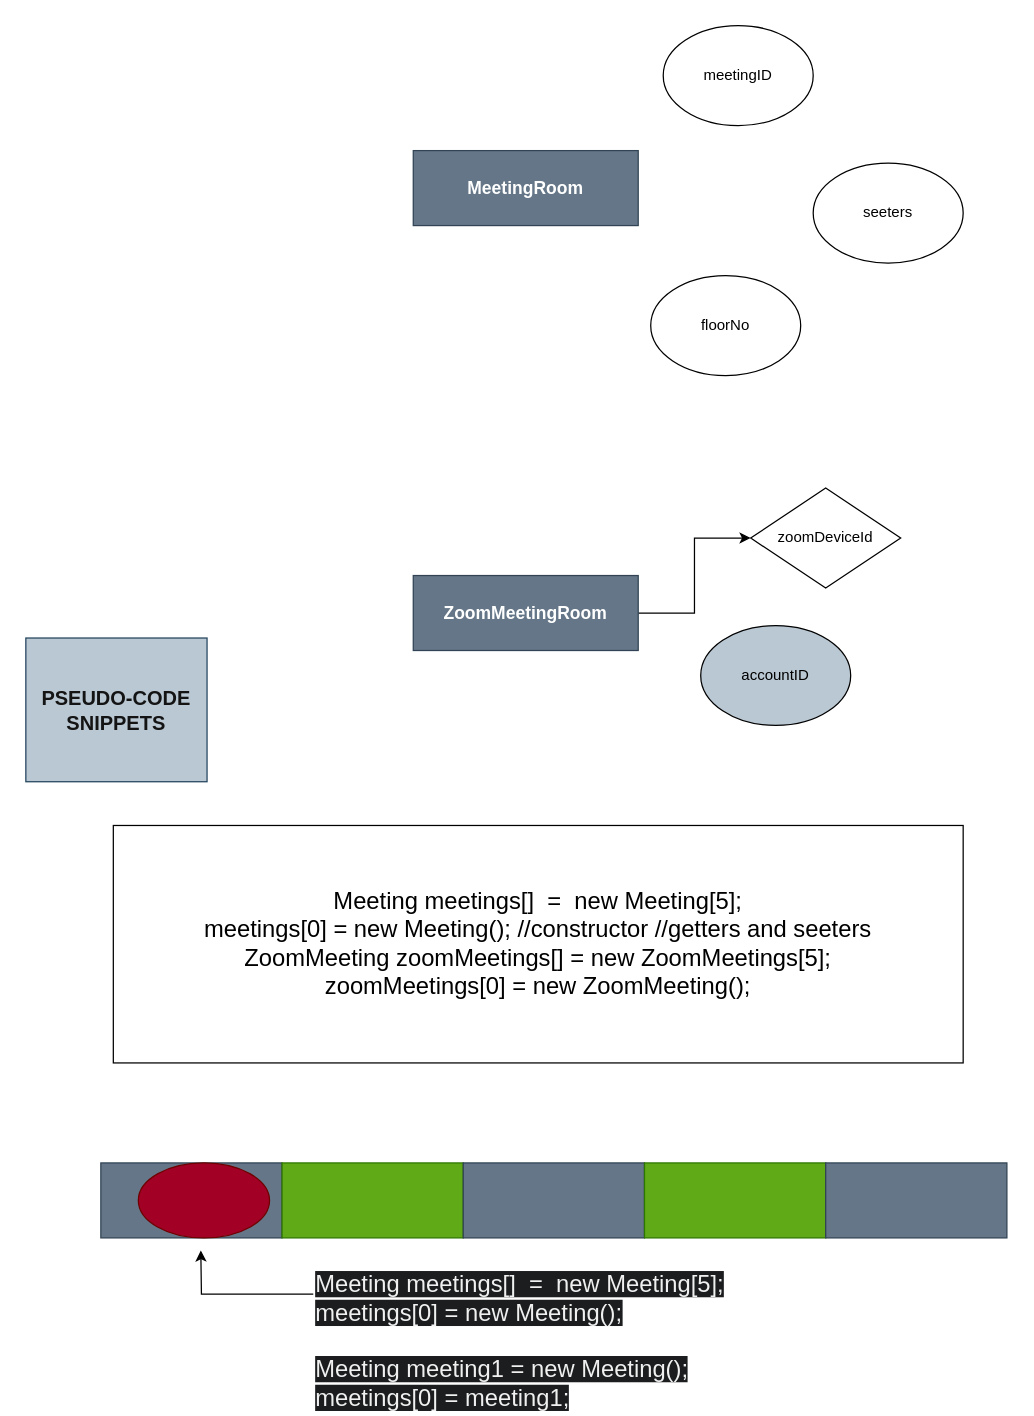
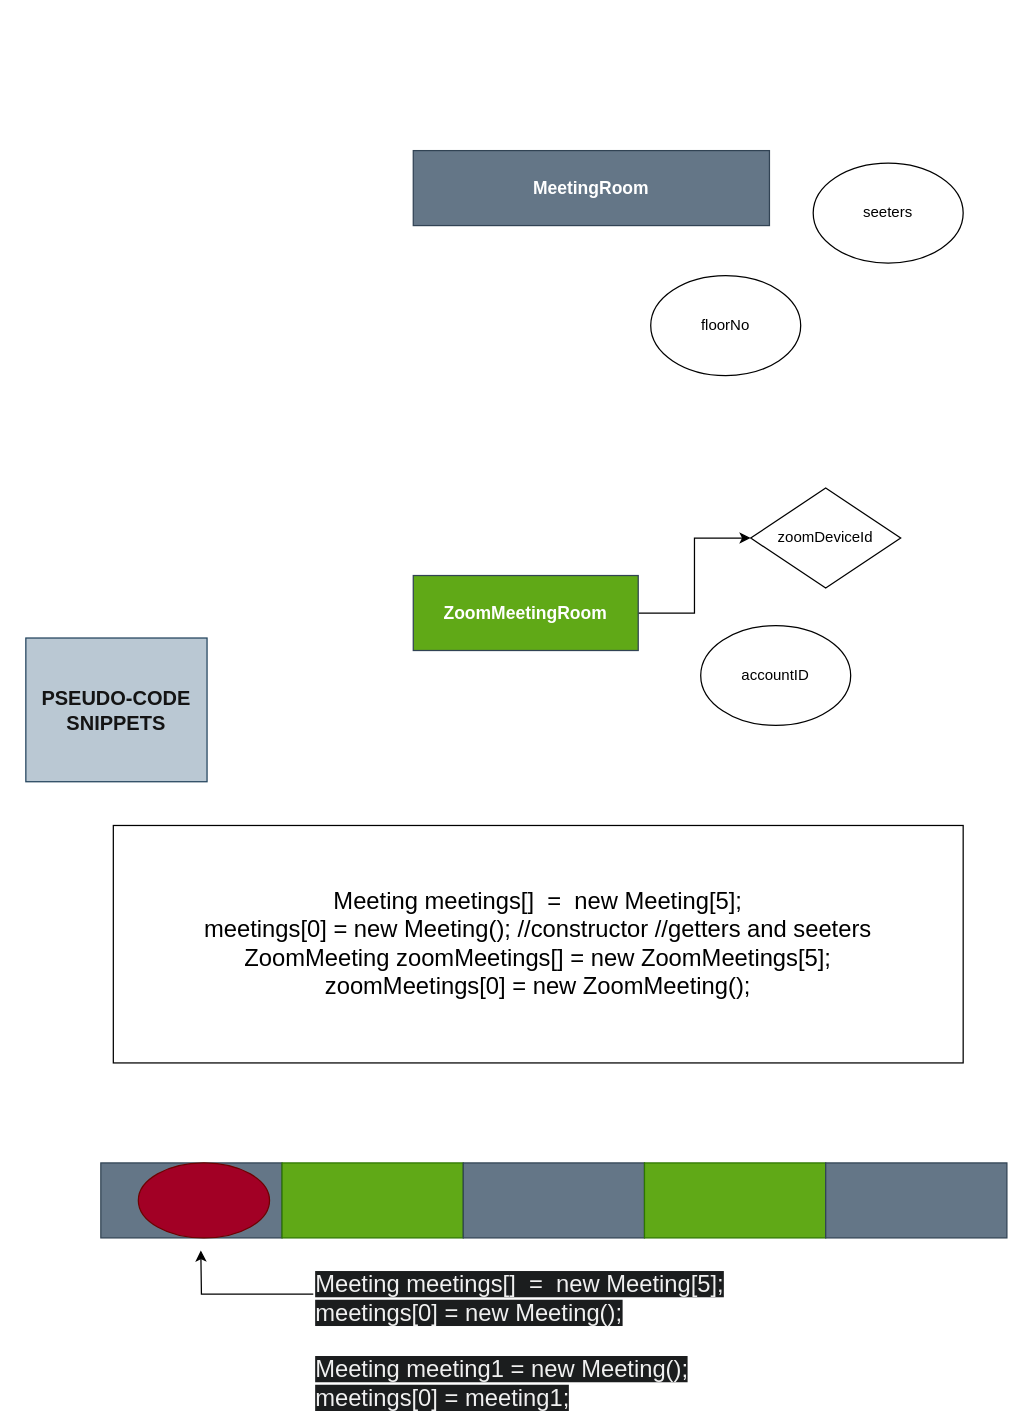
(738, 76) -> none
(526, 188) -> (591, 188)
(526, 613) -> (526, 613)
(776, 676) -> (776, 676)
